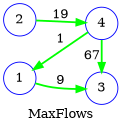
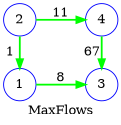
(61, 15) -> (61, 13)
(65, 48) -> (20, 48)
(61, 81) -> (61, 78)
